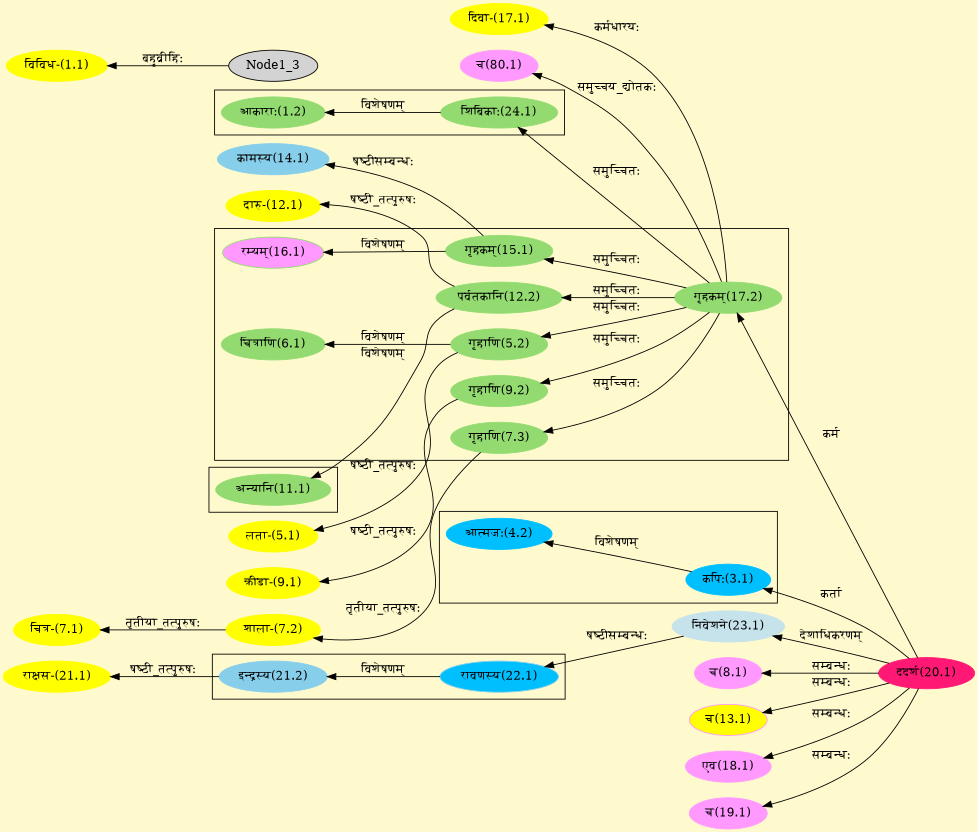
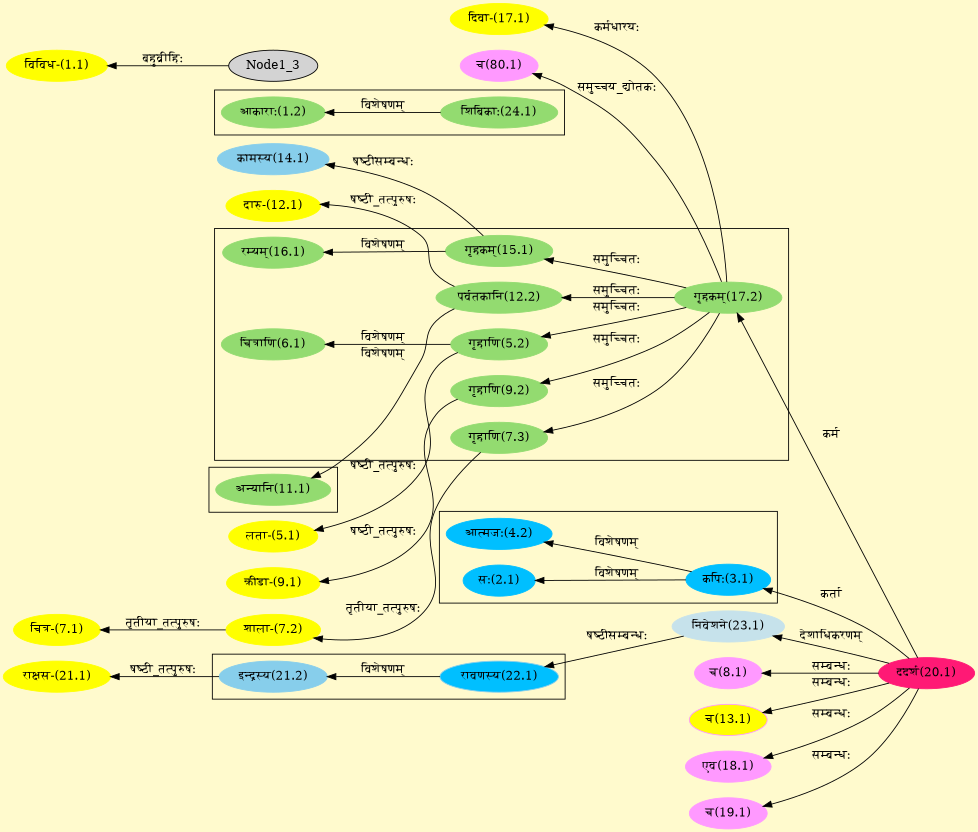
(617, 208) -> none
(273, 253) -> (273, 253)
none -> (499, 581)
